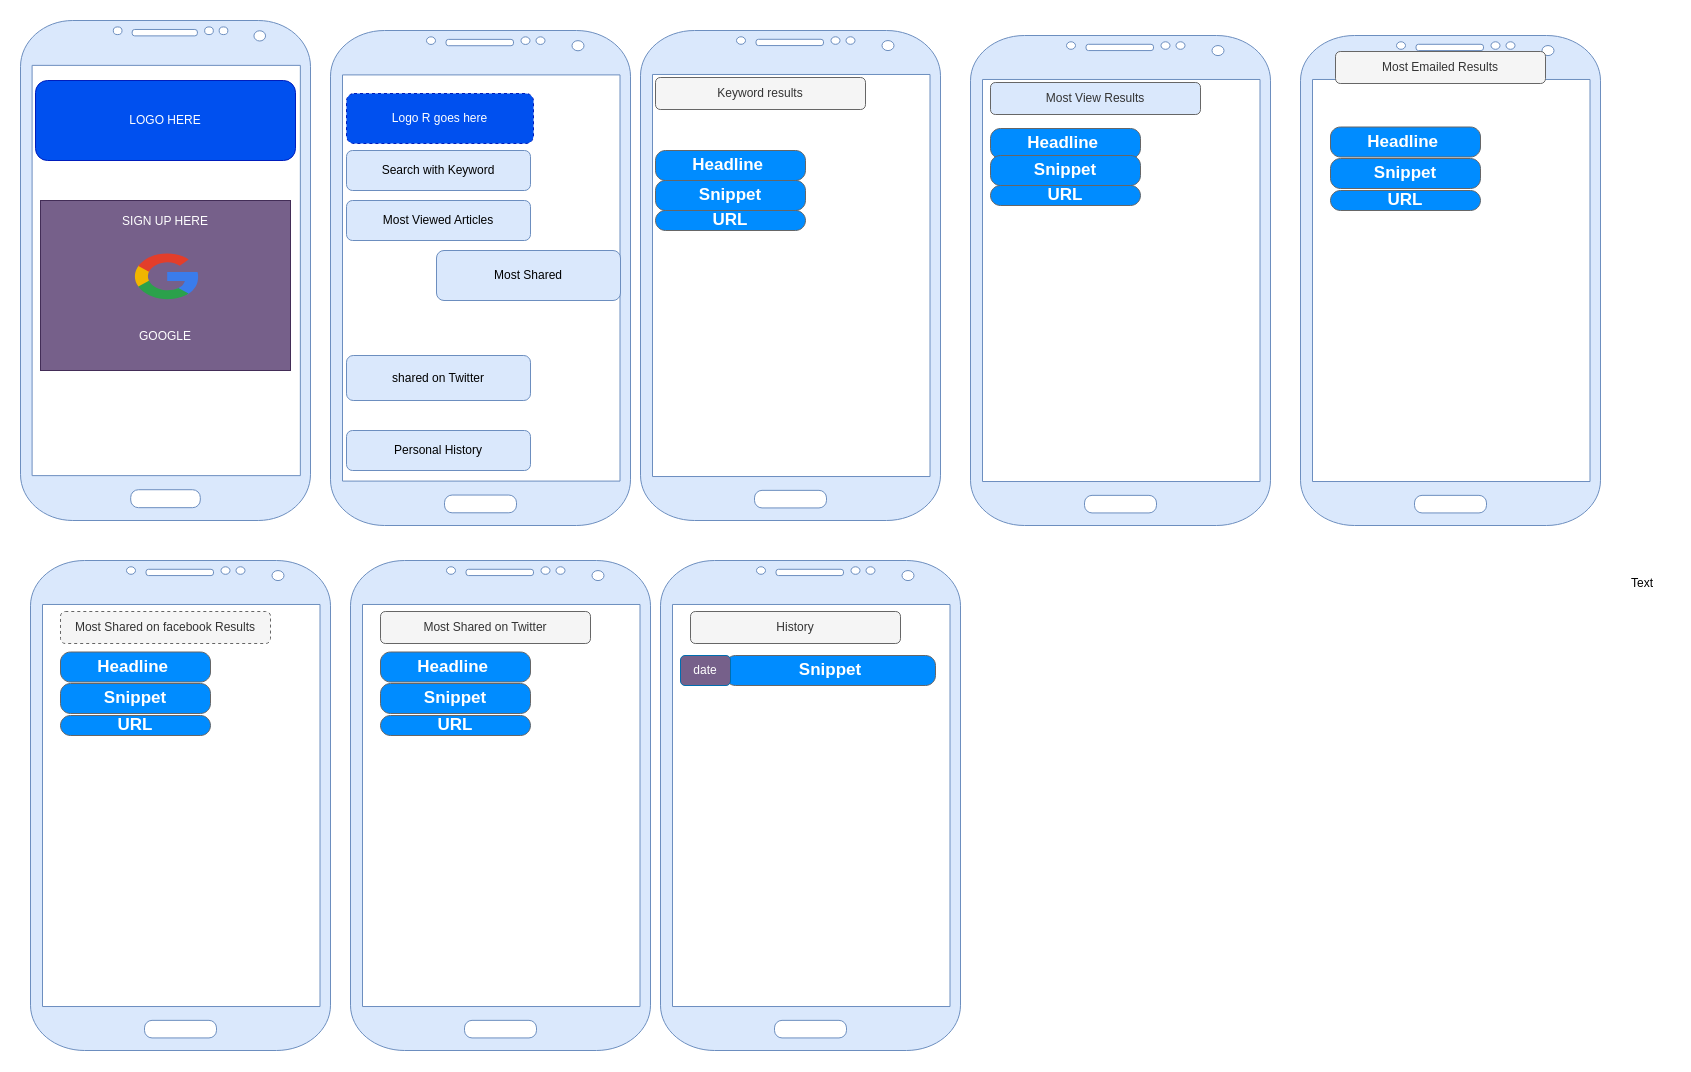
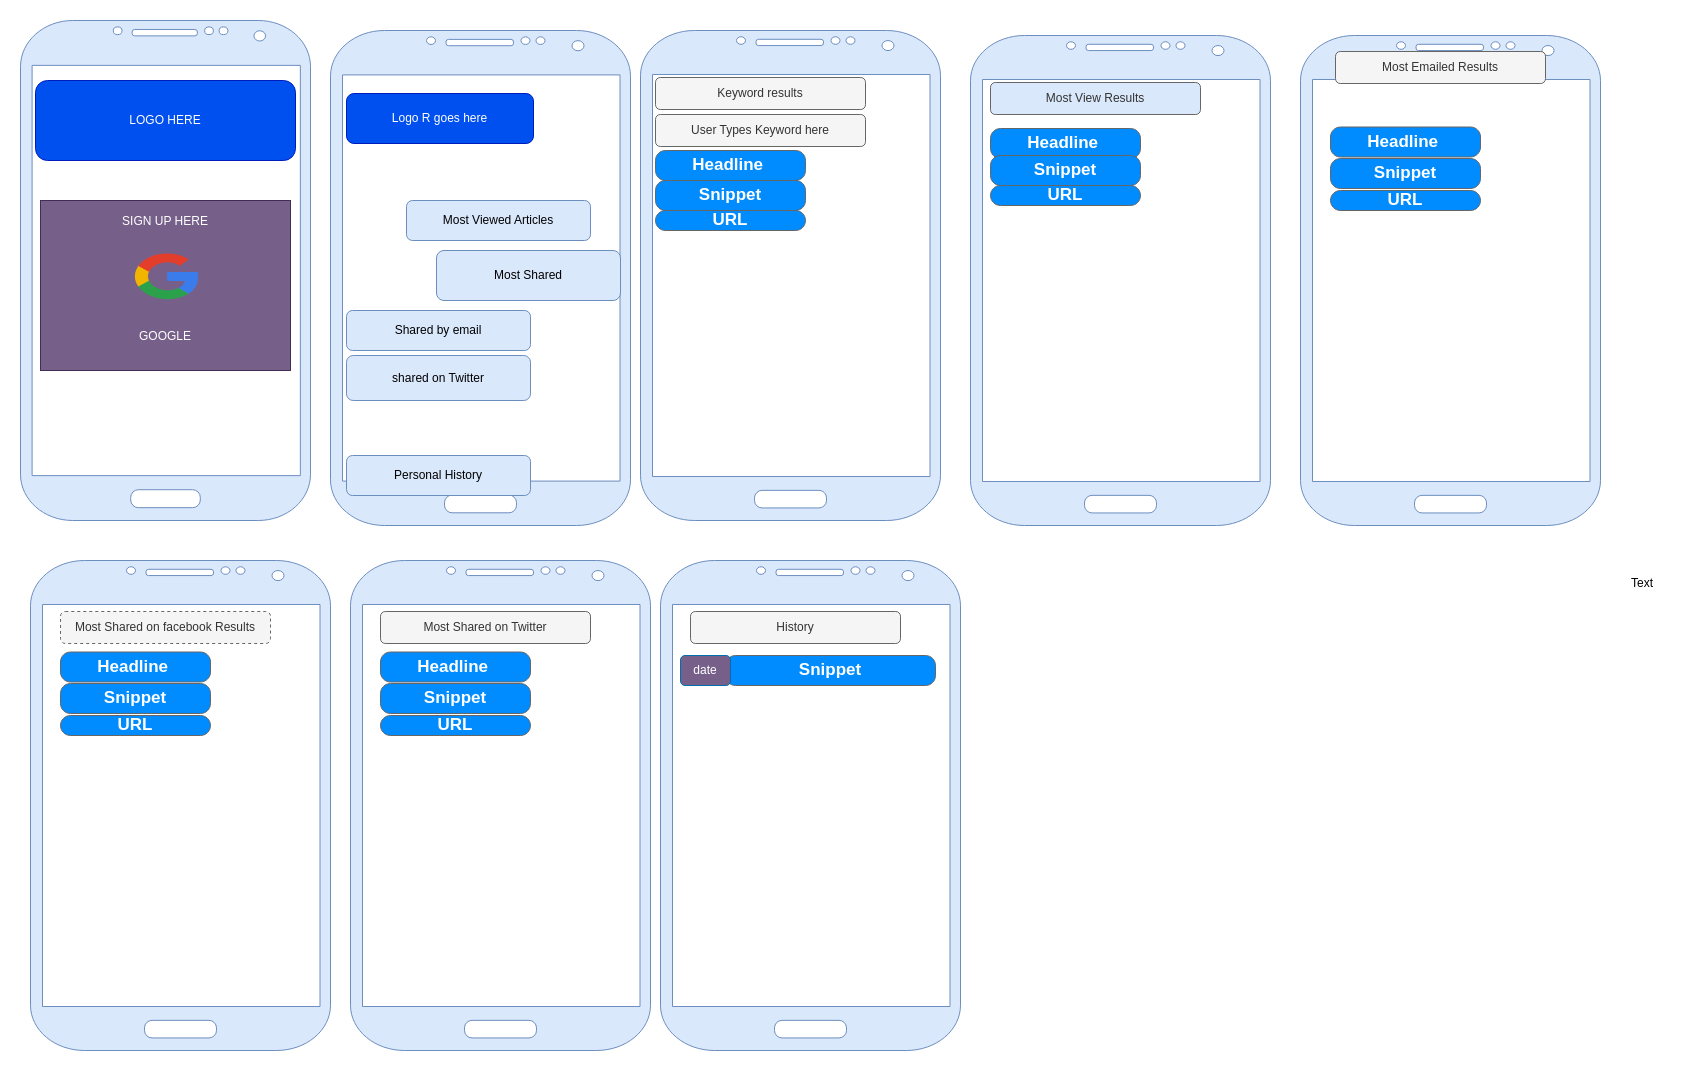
(440, 119) -> (440, 119)
none -> (761, 131)
(439, 171) -> none
(439, 221) -> (499, 221)
none -> (439, 331)
(439, 451) -> (439, 476)
